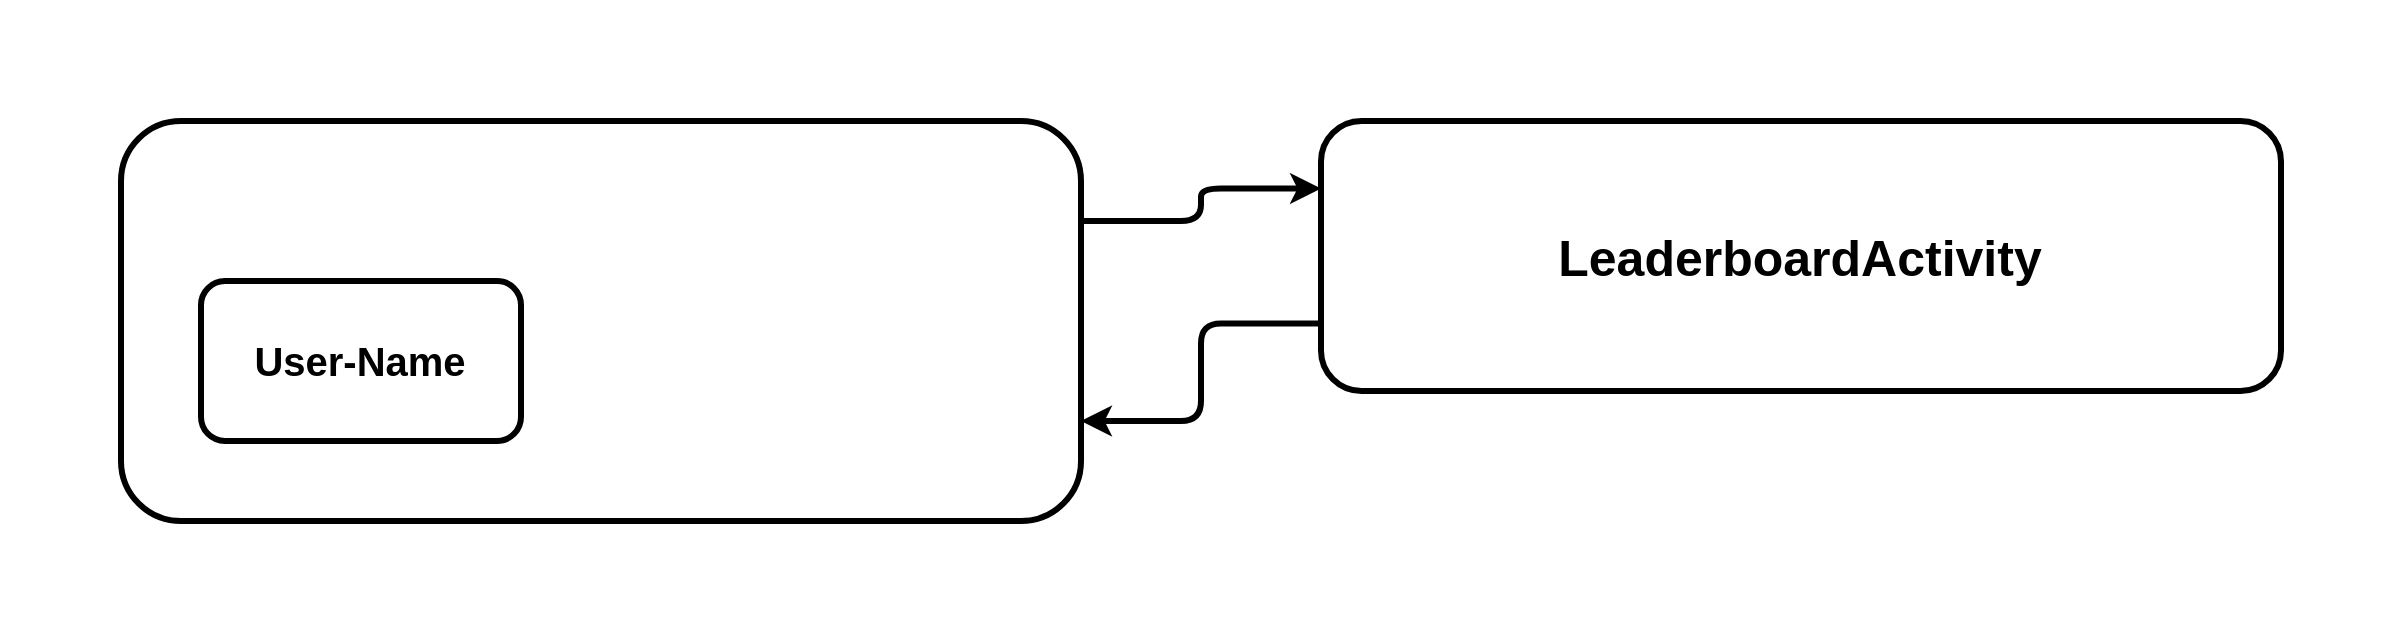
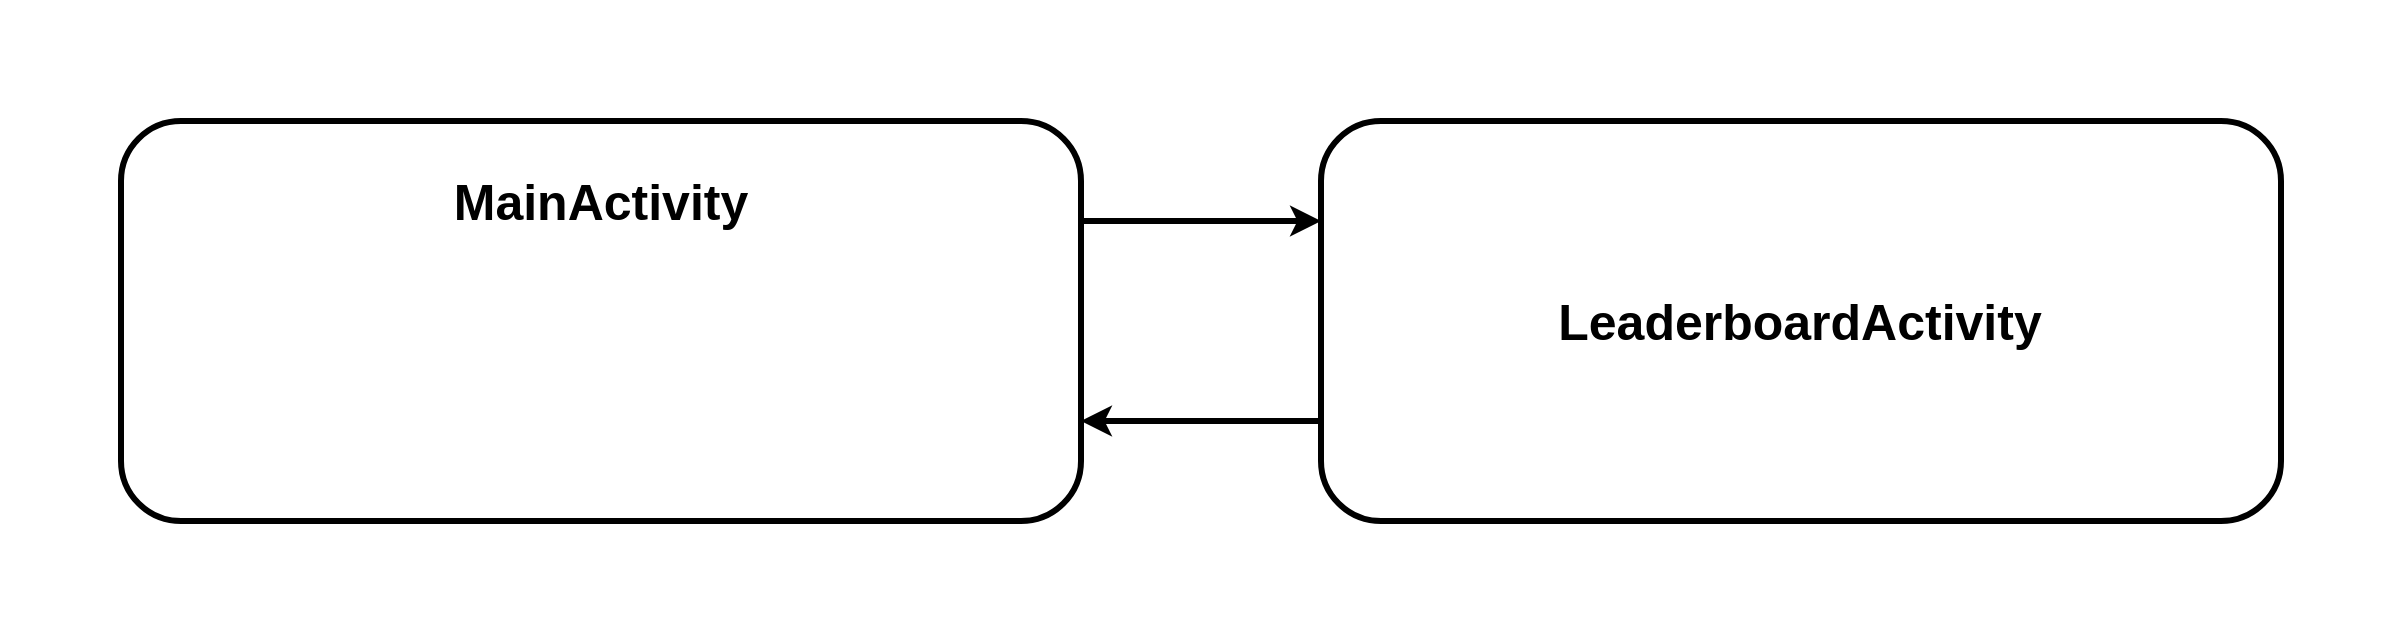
none -> (601, 201)
(1801, 256) -> (1801, 321)
(361, 361) -> none
